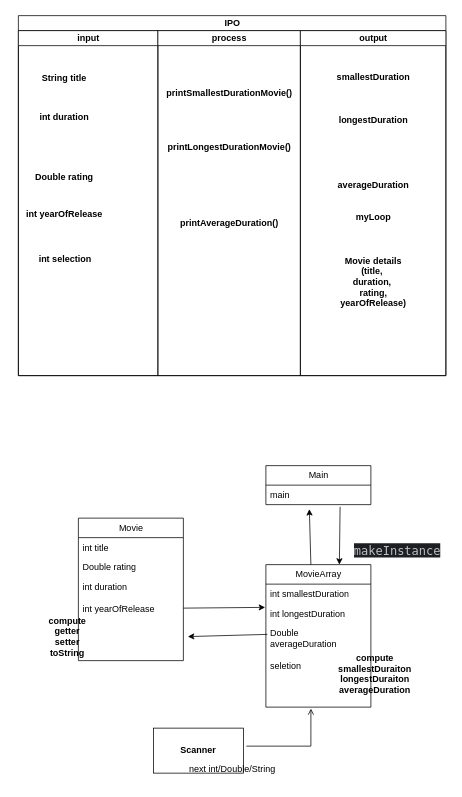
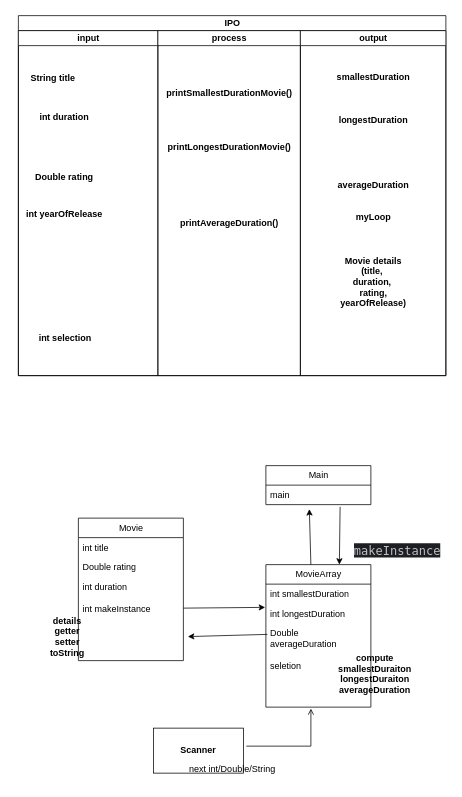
(64, 78) -> (53, 78)
(65, 259) -> (65, 338)
(122, 592) -> (121, 592)
(68, 642) -> (68, 642)
